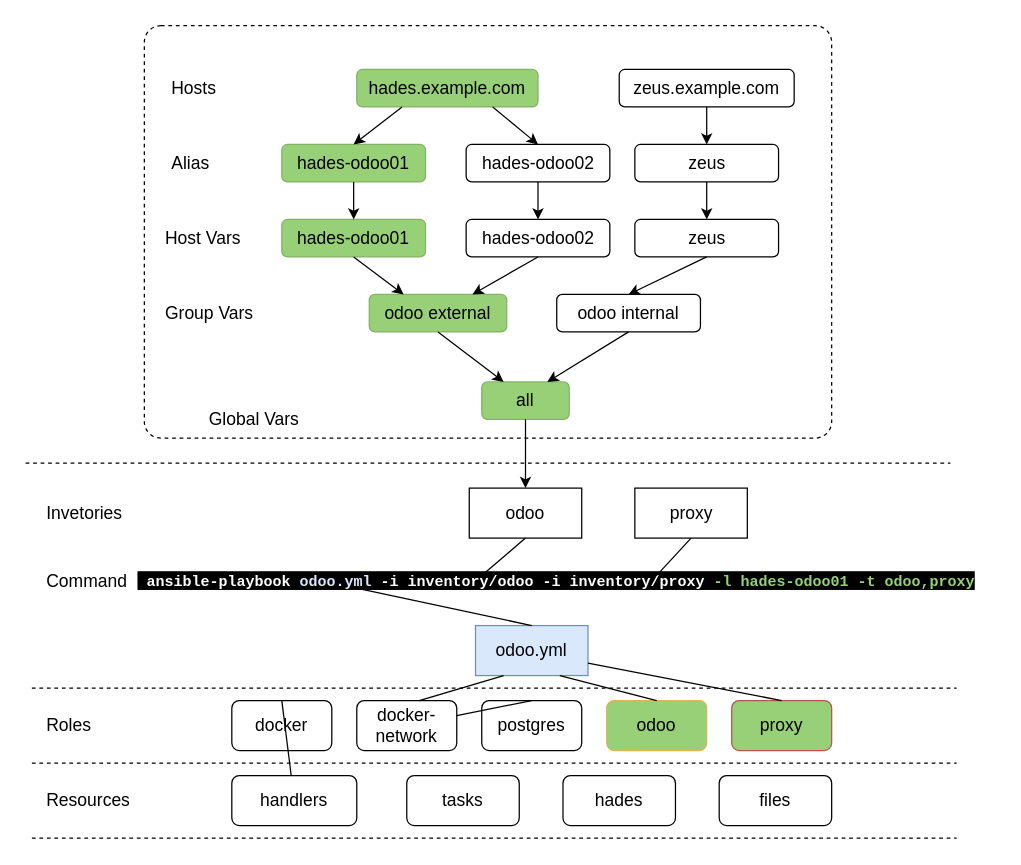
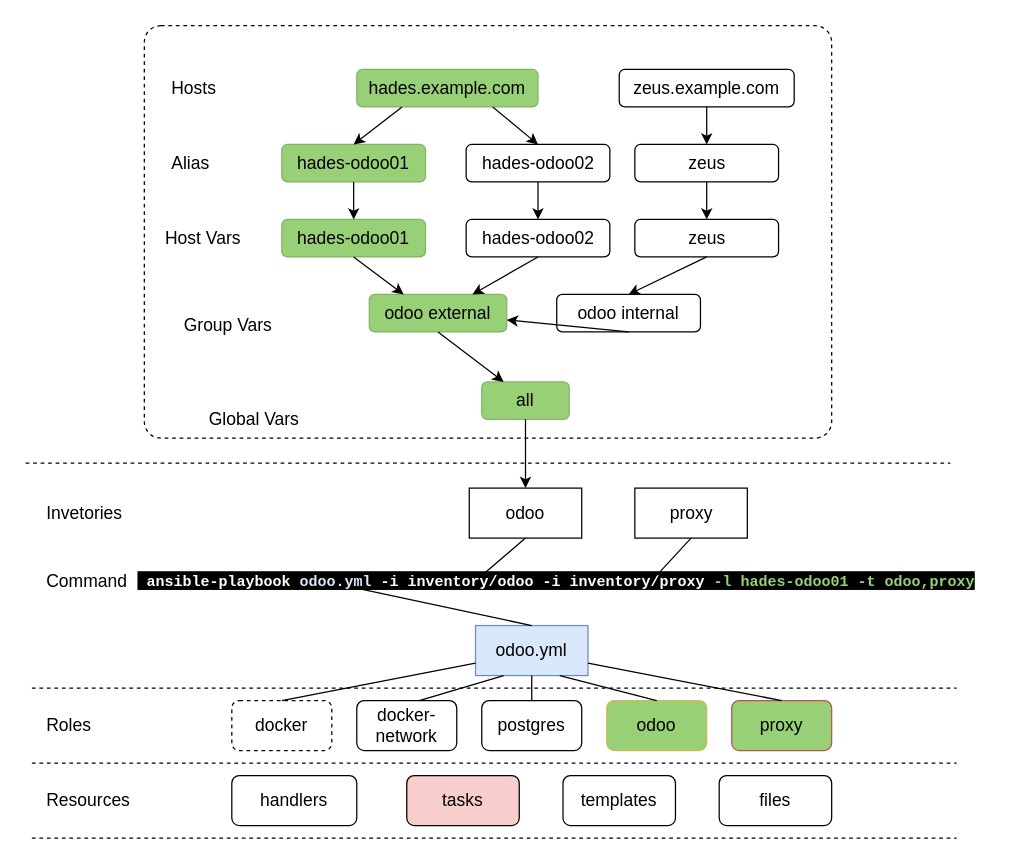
(219, 313) -> (238, 326)
(591, 355) -> (572, 326)
(494, 708) -> (532, 691)
(282, 726) -> (282, 726)
(288, 752) -> (416, 675)
(463, 801) -> (463, 801)
(619, 801) -> (619, 801)
